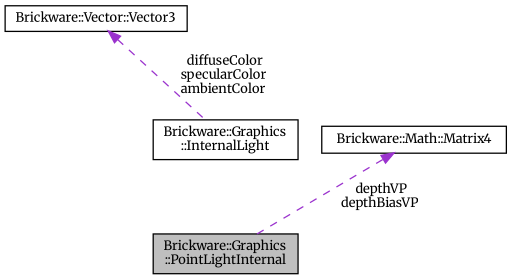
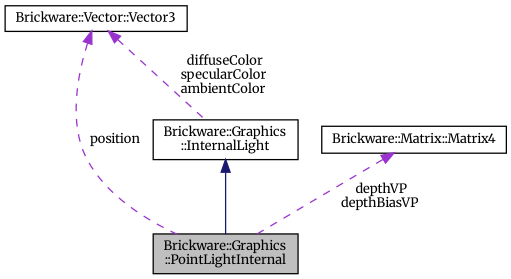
(414, 140) -> (414, 140)
none -> (87, 160)
none -> (226, 203)
